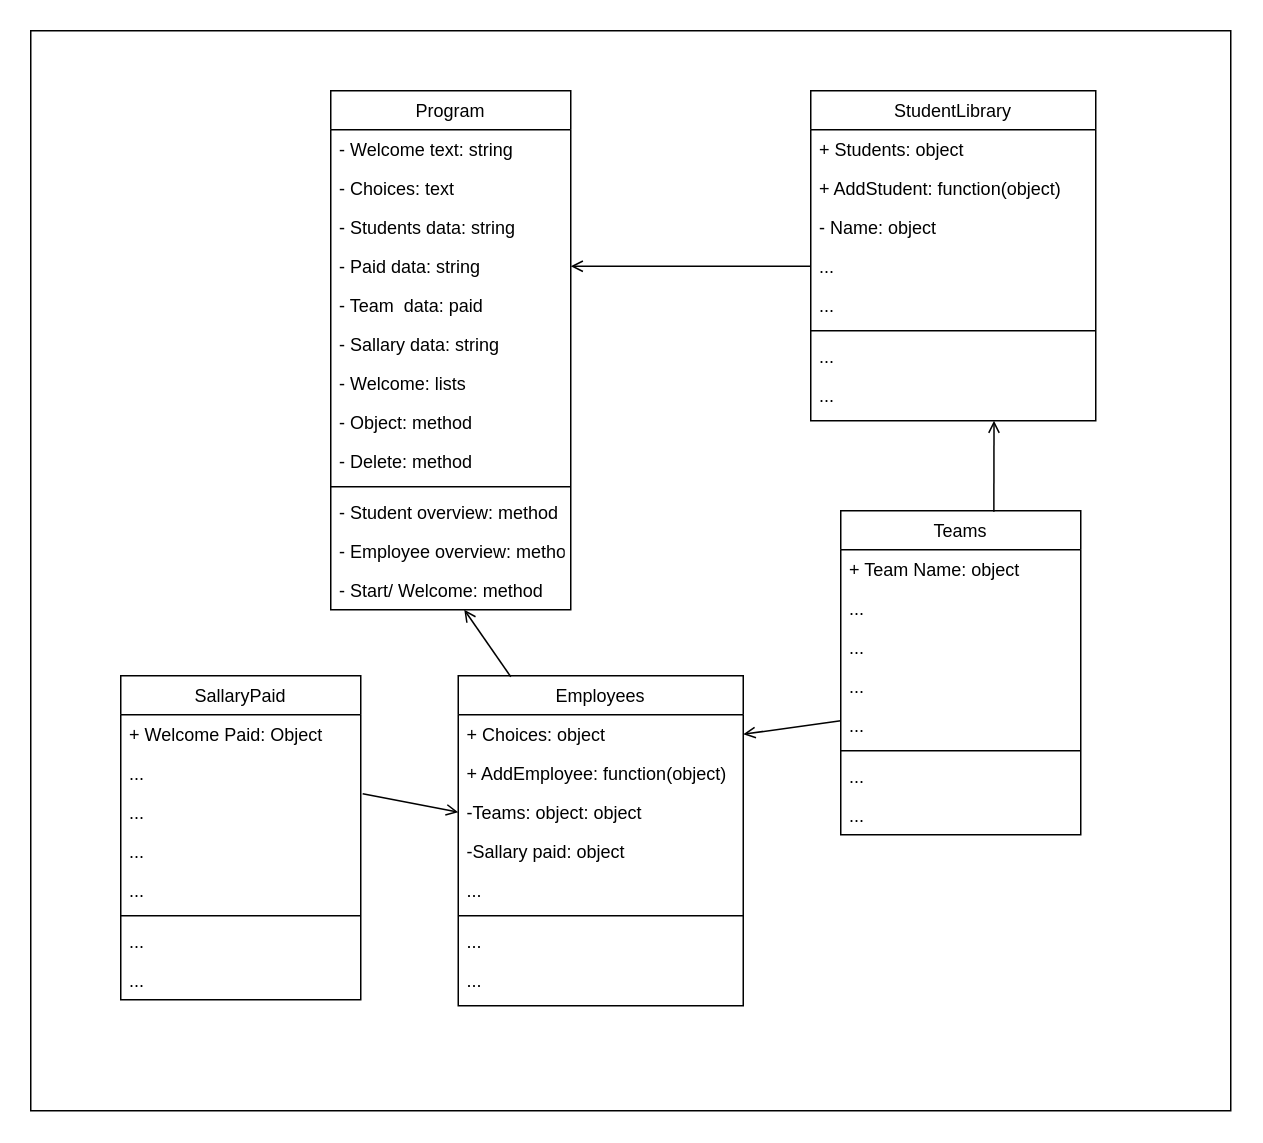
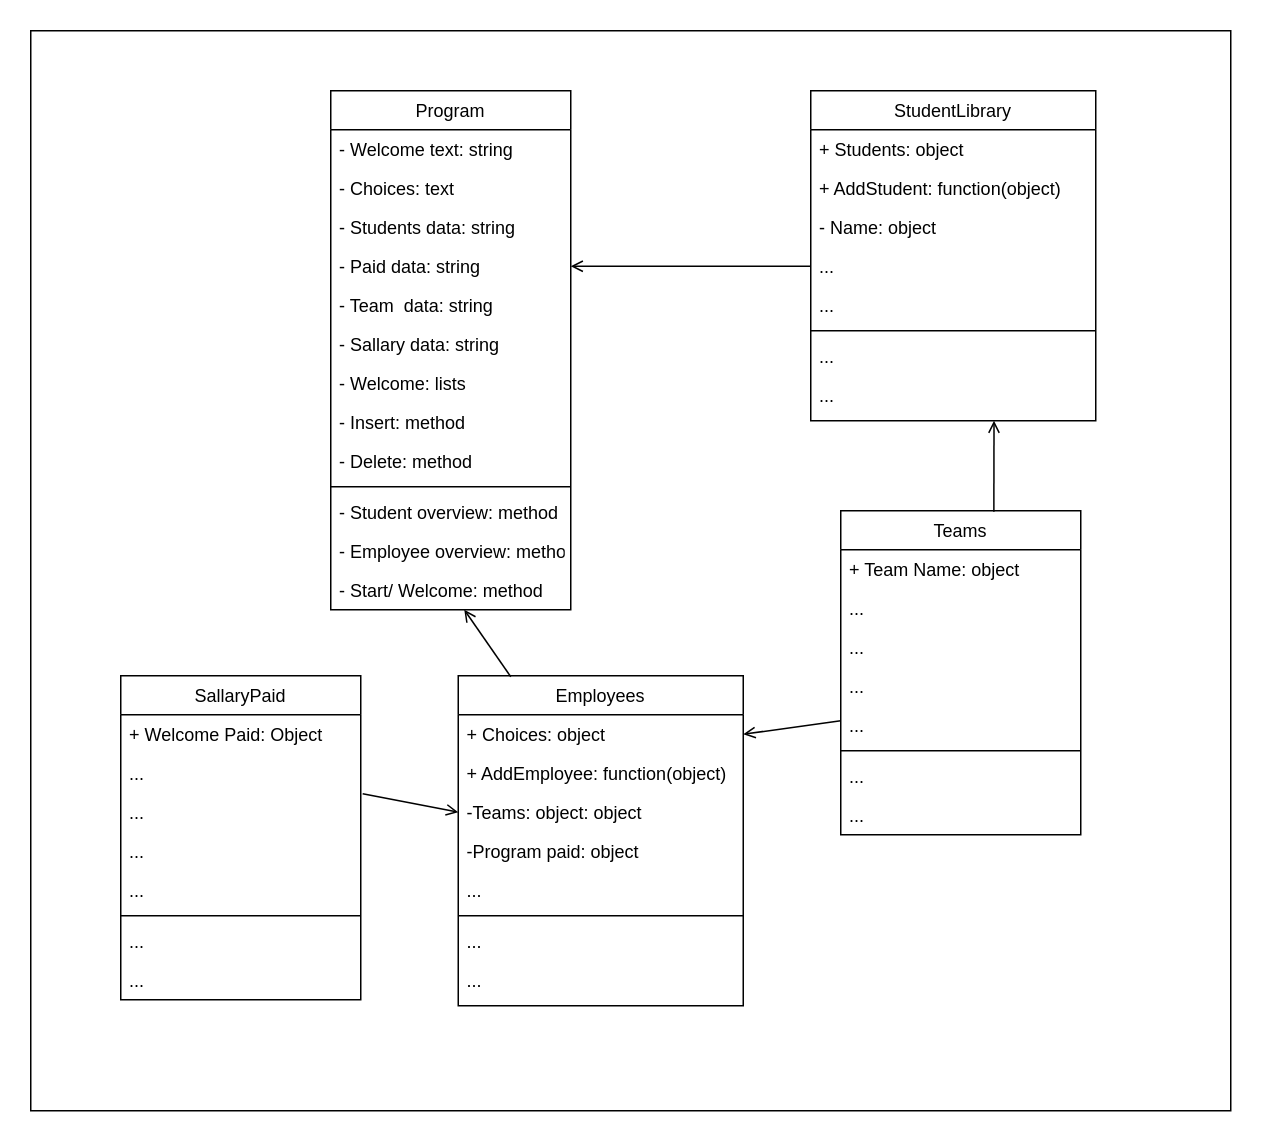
(418, 306) -> (428, 306)
(413, 423) -> (413, 423)
(558, 852) -> (563, 852)
